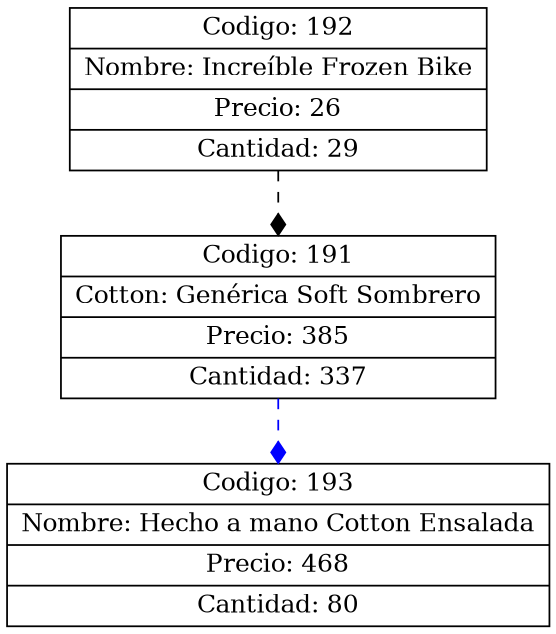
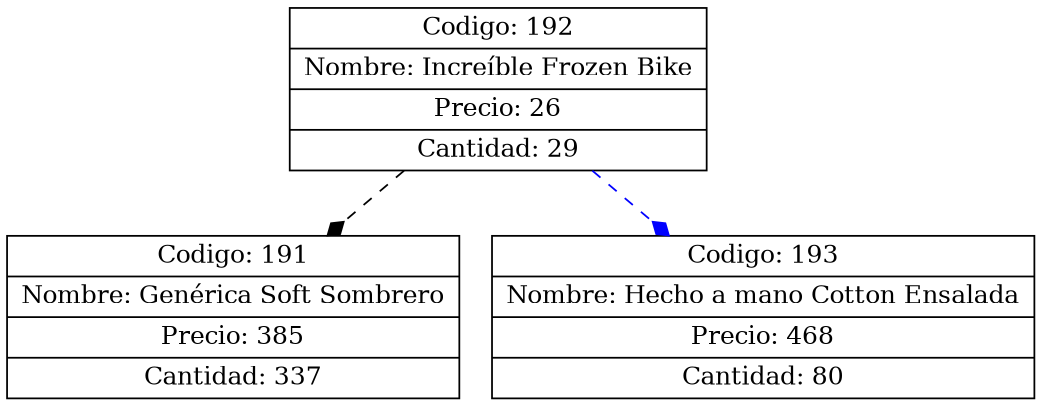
(278, 296) -> (233, 296)
(278, 420) -> (622, 196)
